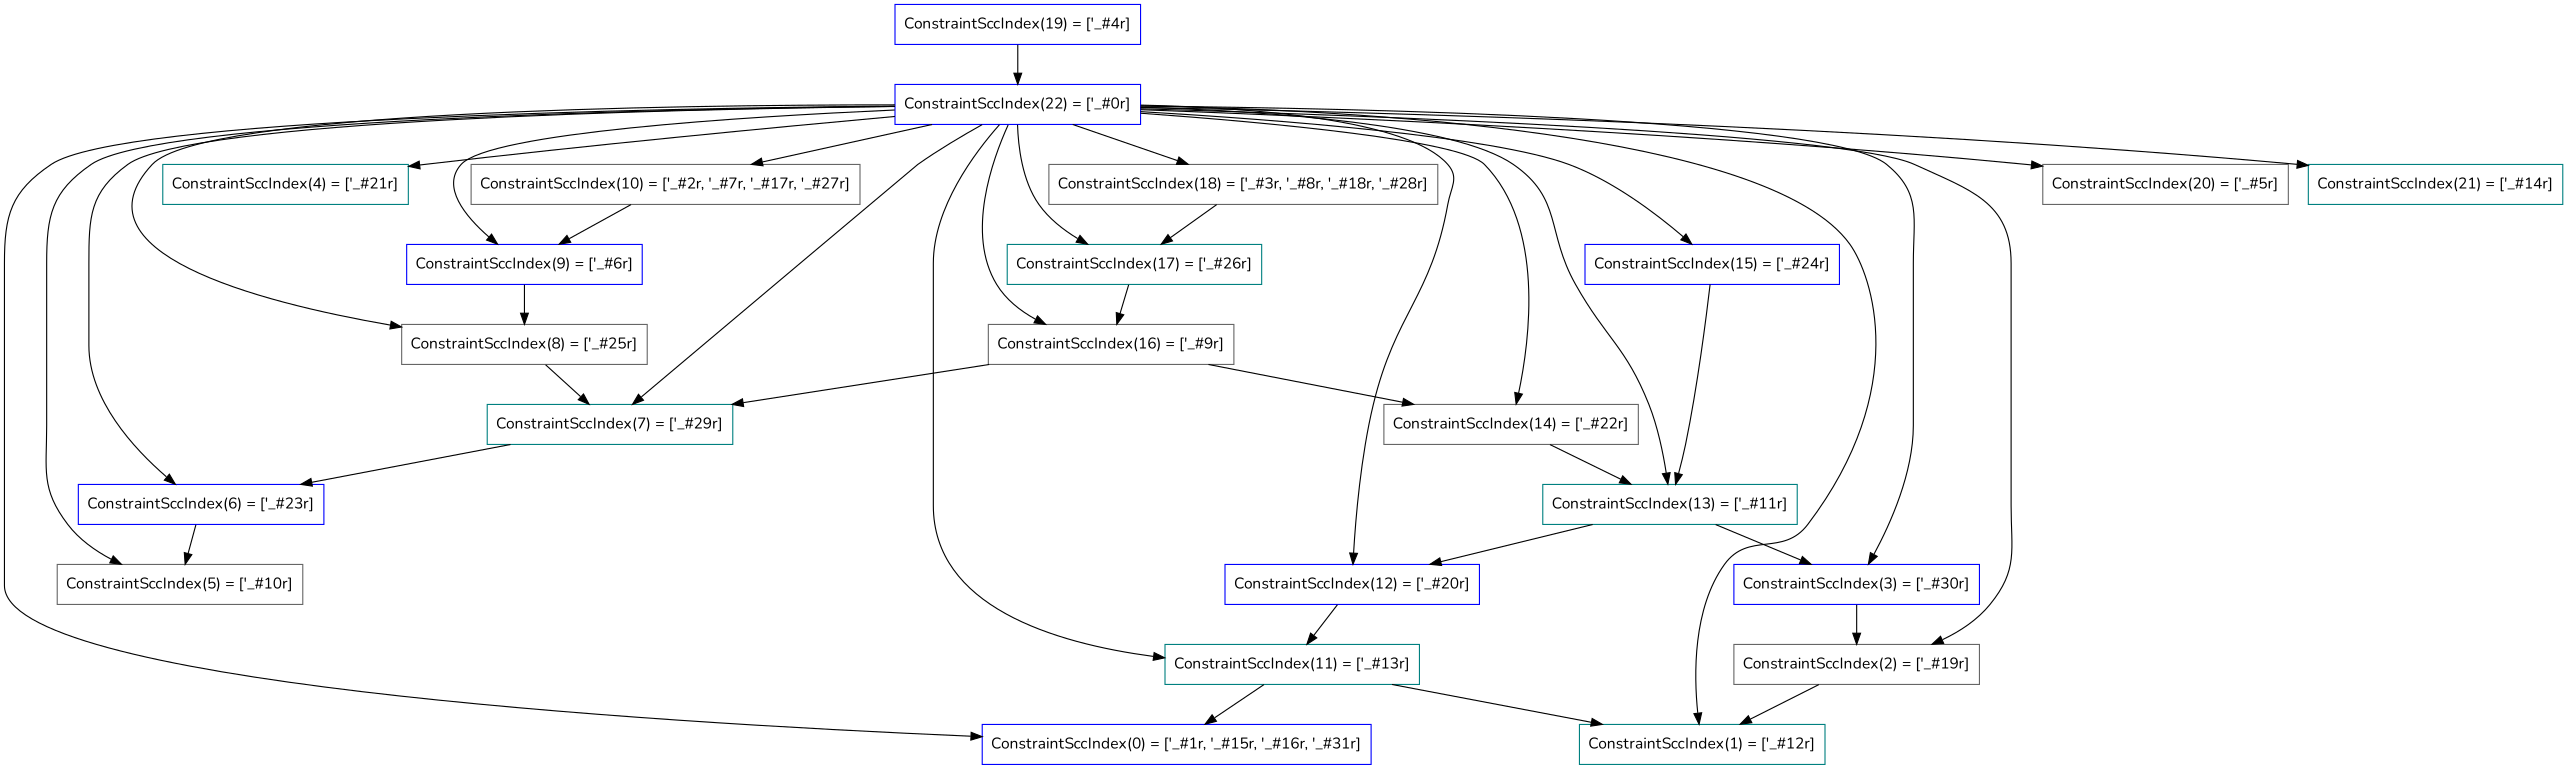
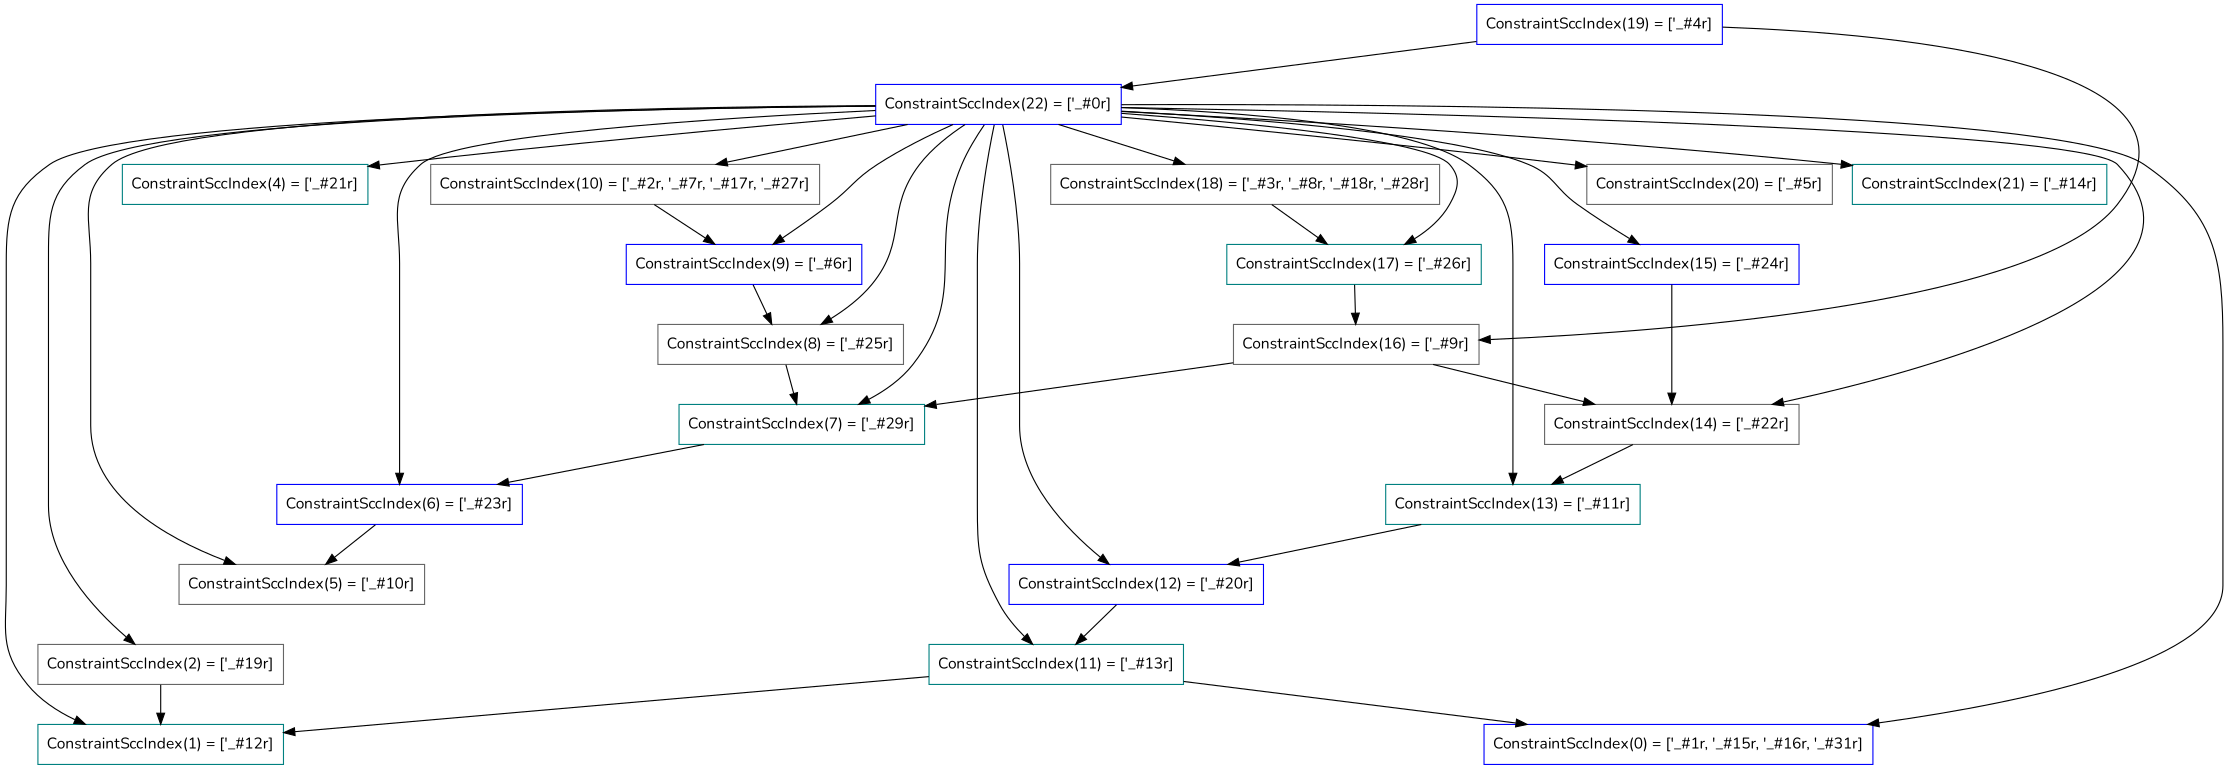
(983, 230) -> (2062, 244)
(1697, 379) -> (1672, 339)
(1857, 584) -> none
